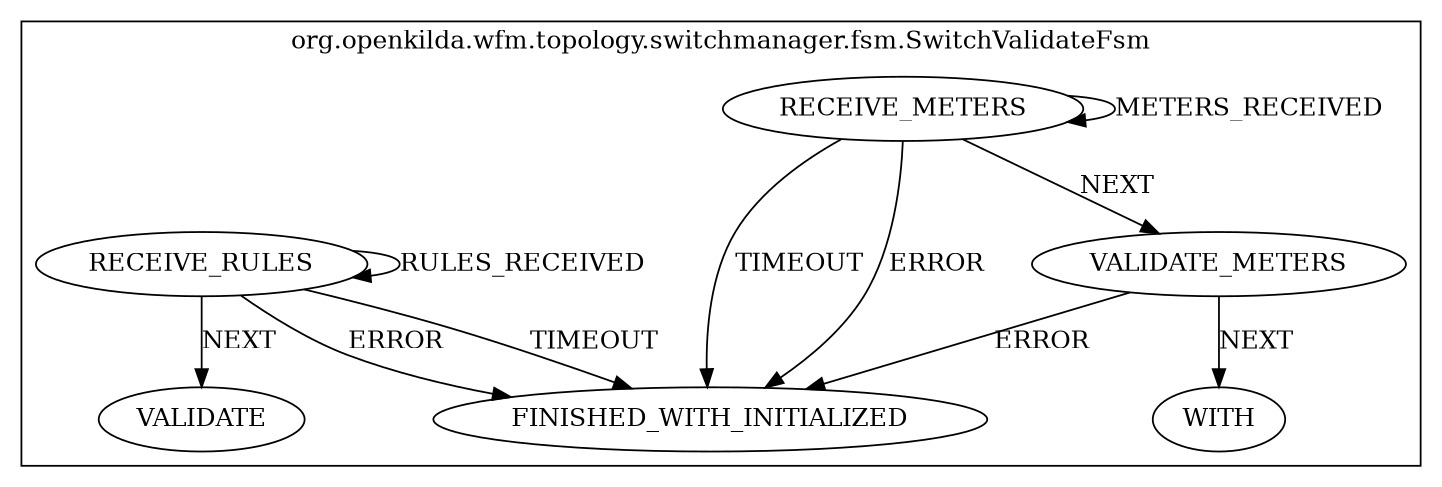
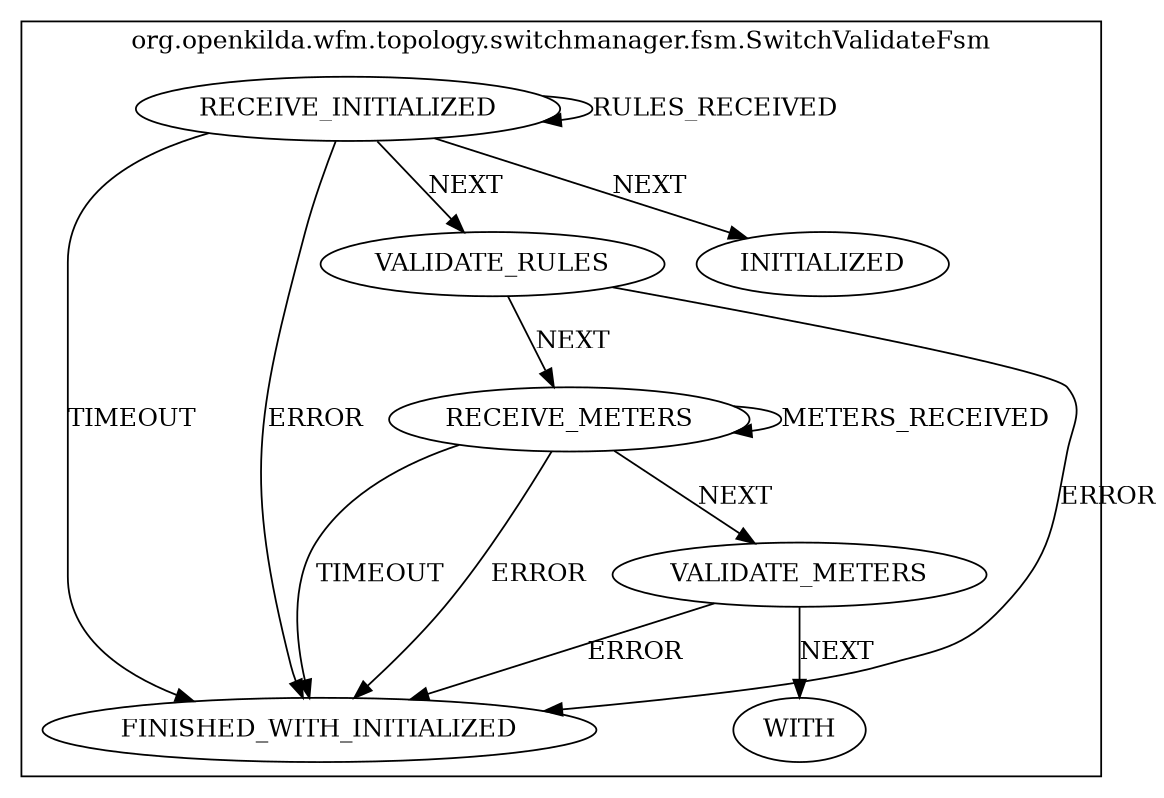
(202, 264) -> (348, 109)
none -> (493, 264)
(202, 419) -> (823, 264)
